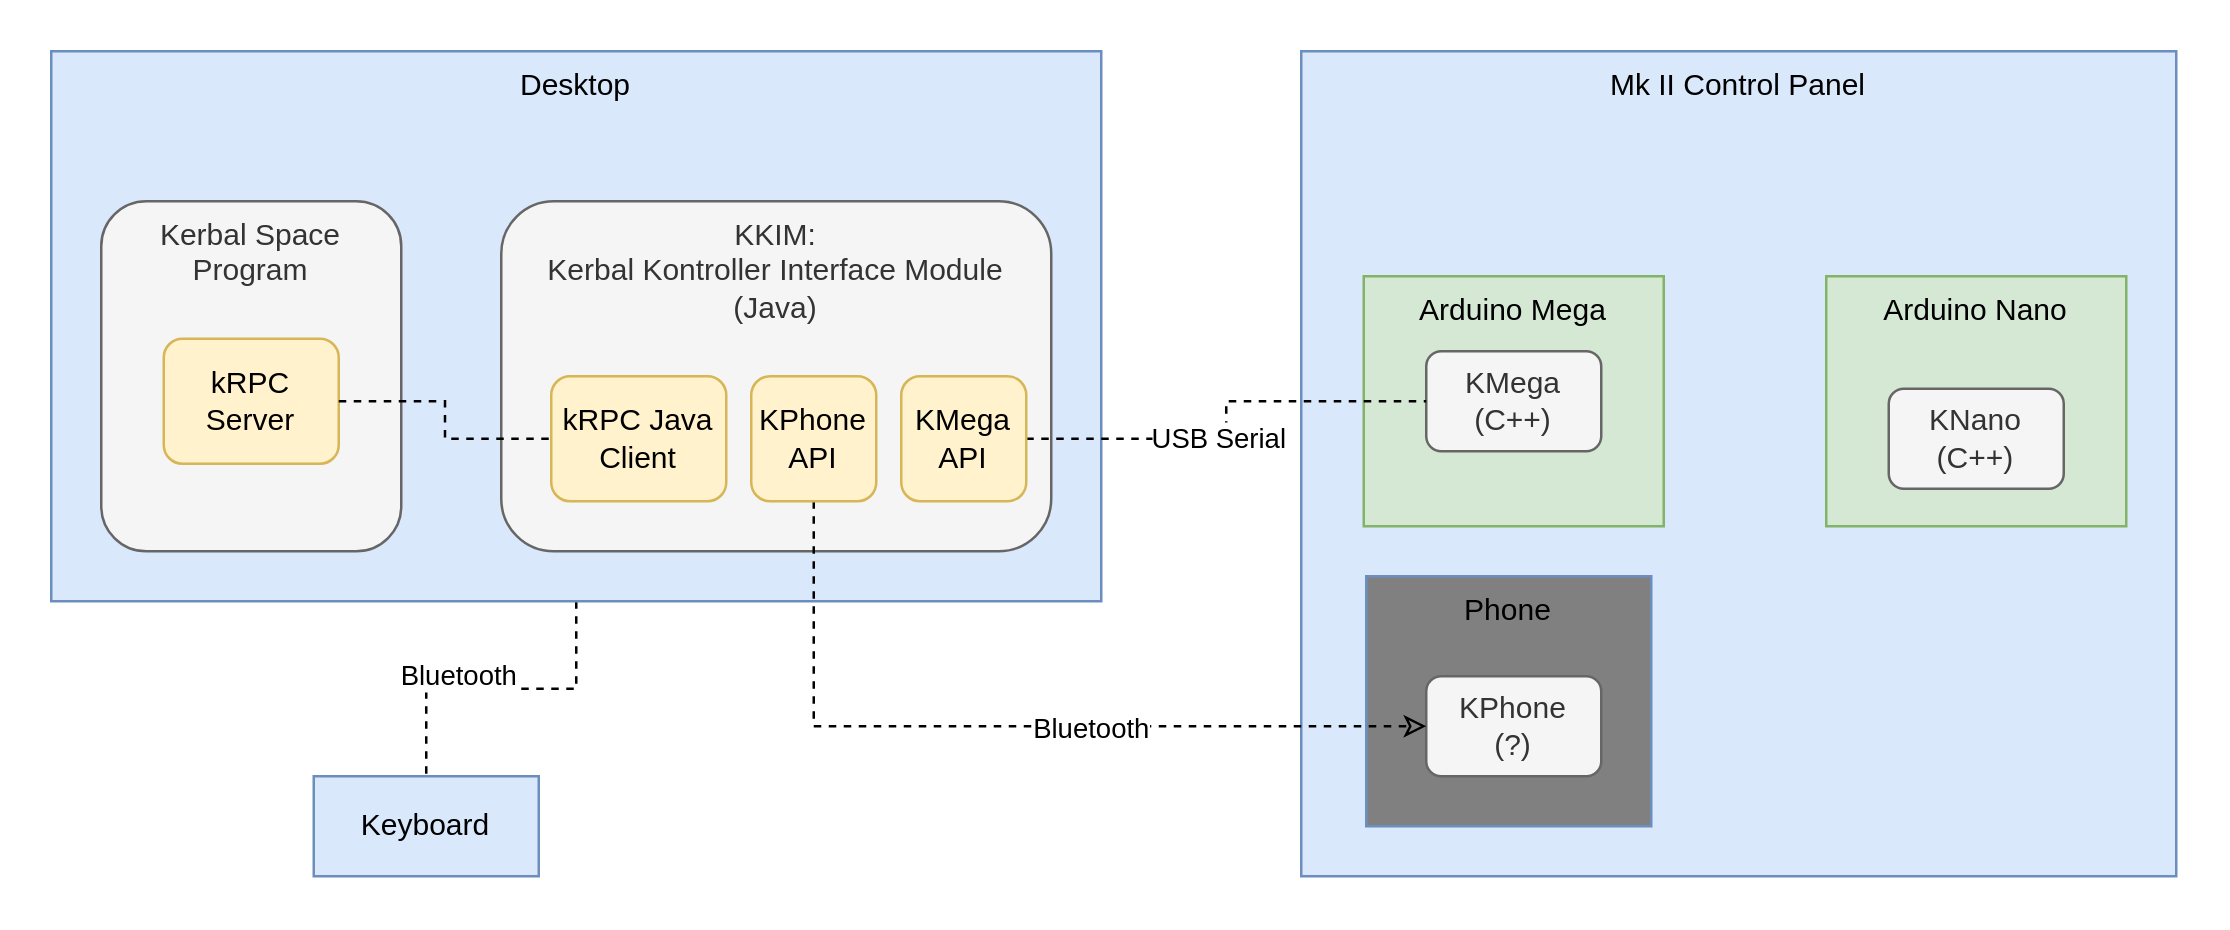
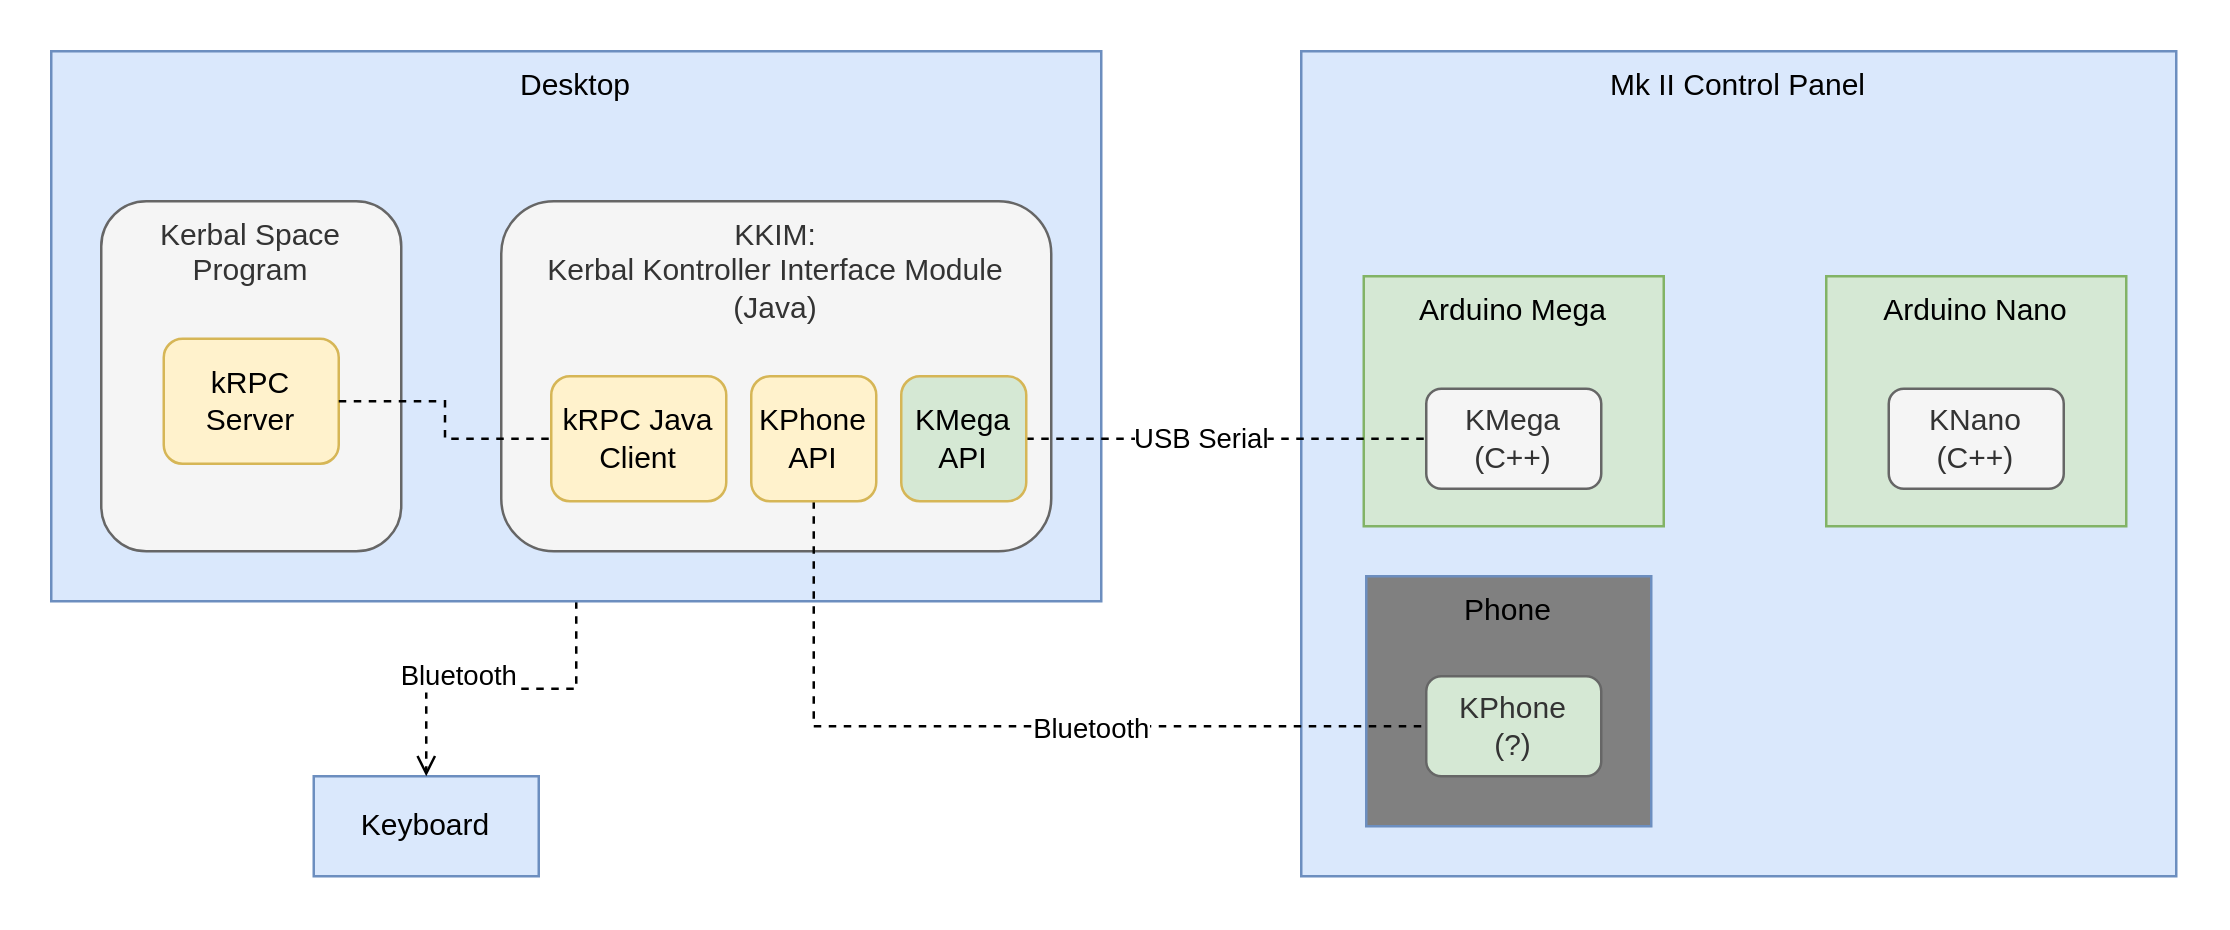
(1514, 401) -> (1514, 439)
(964, 439) -> (964, 439)
(1408, 726) -> (1416, 726)
(1514, 726) -> (1514, 726)
(426, 770) -> (426, 767)
